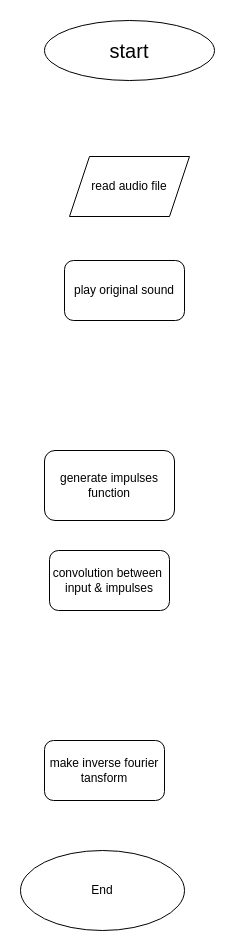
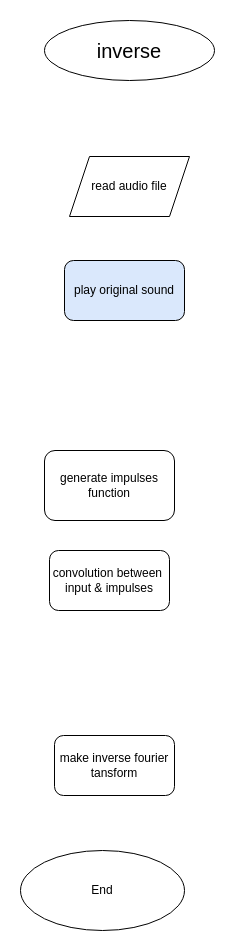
(130, 51) -> (130, 51)
(125, 291) -> (125, 291)
(105, 771) -> (115, 766)
